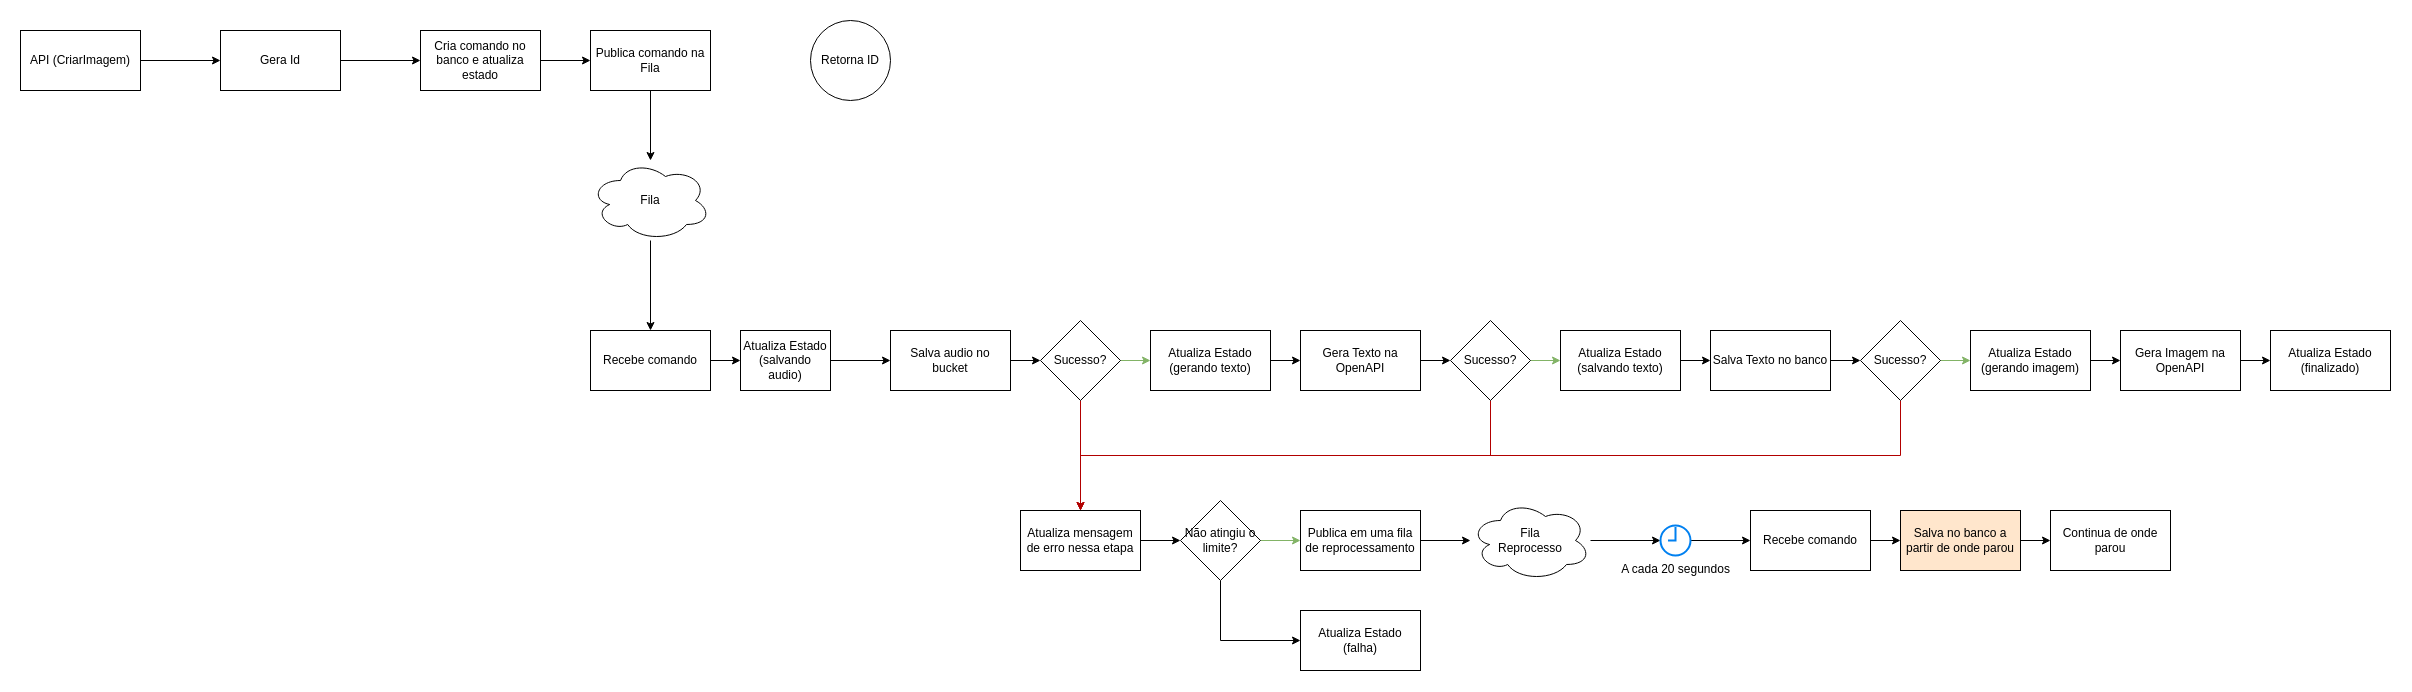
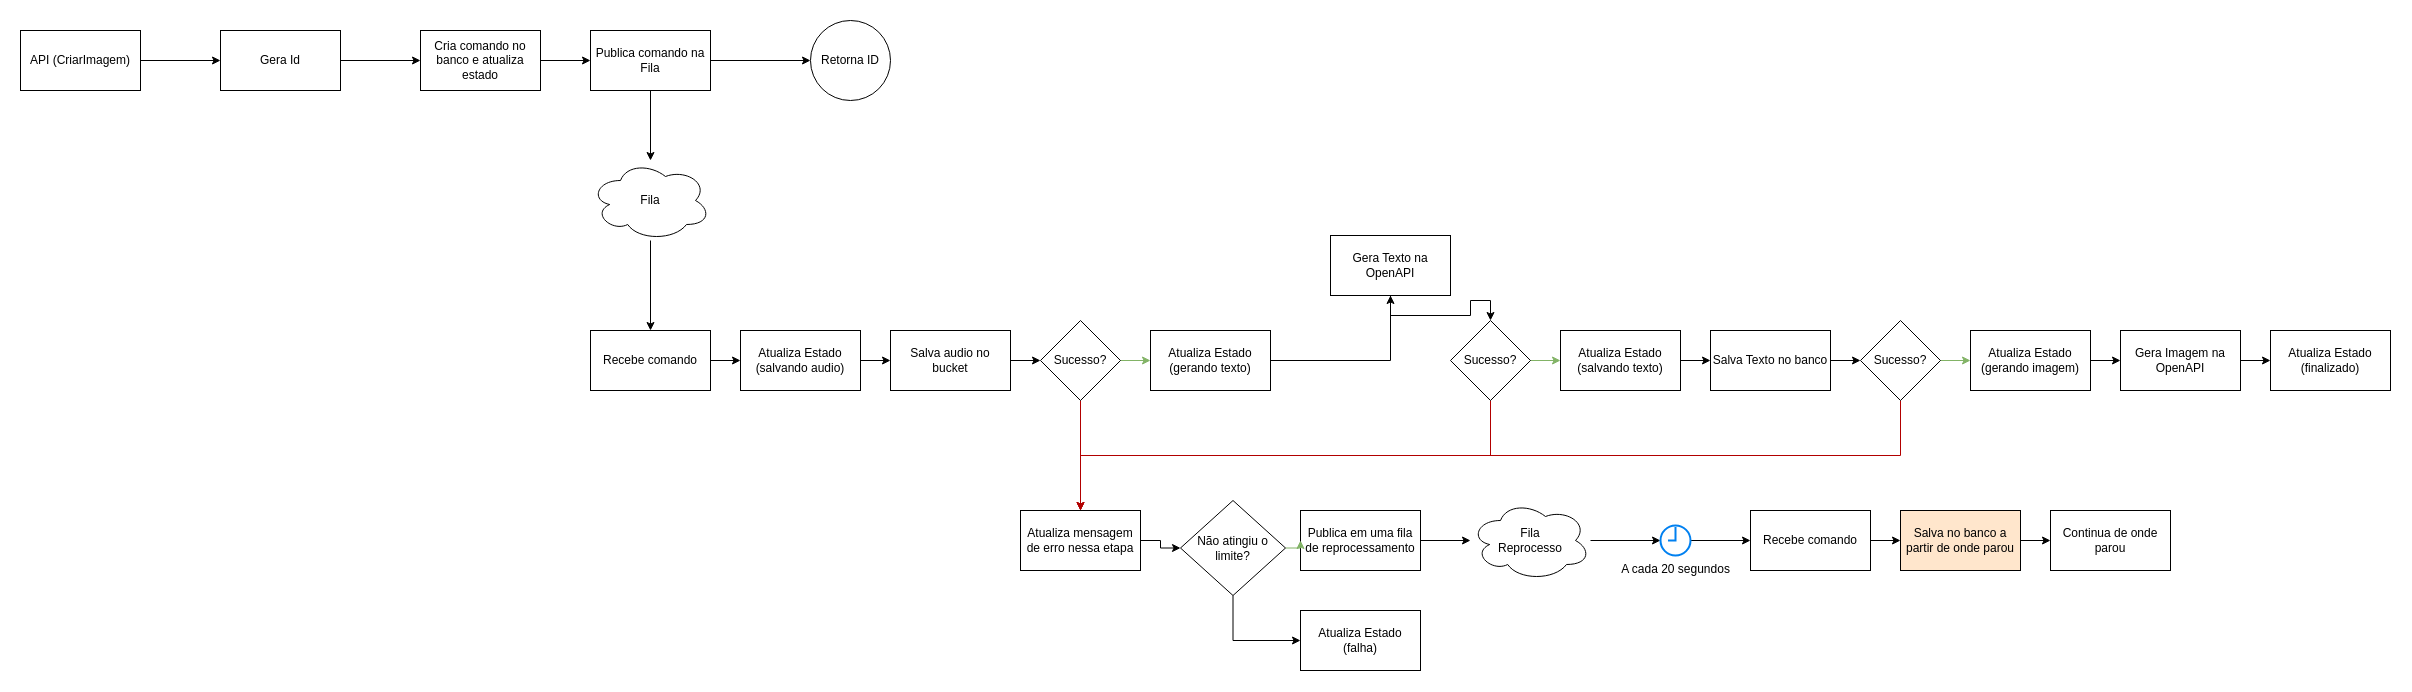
none -> (757, 61)
(786, 361) -> (801, 361)
(1361, 361) -> (1391, 266)
(1221, 541) -> (1233, 548)
